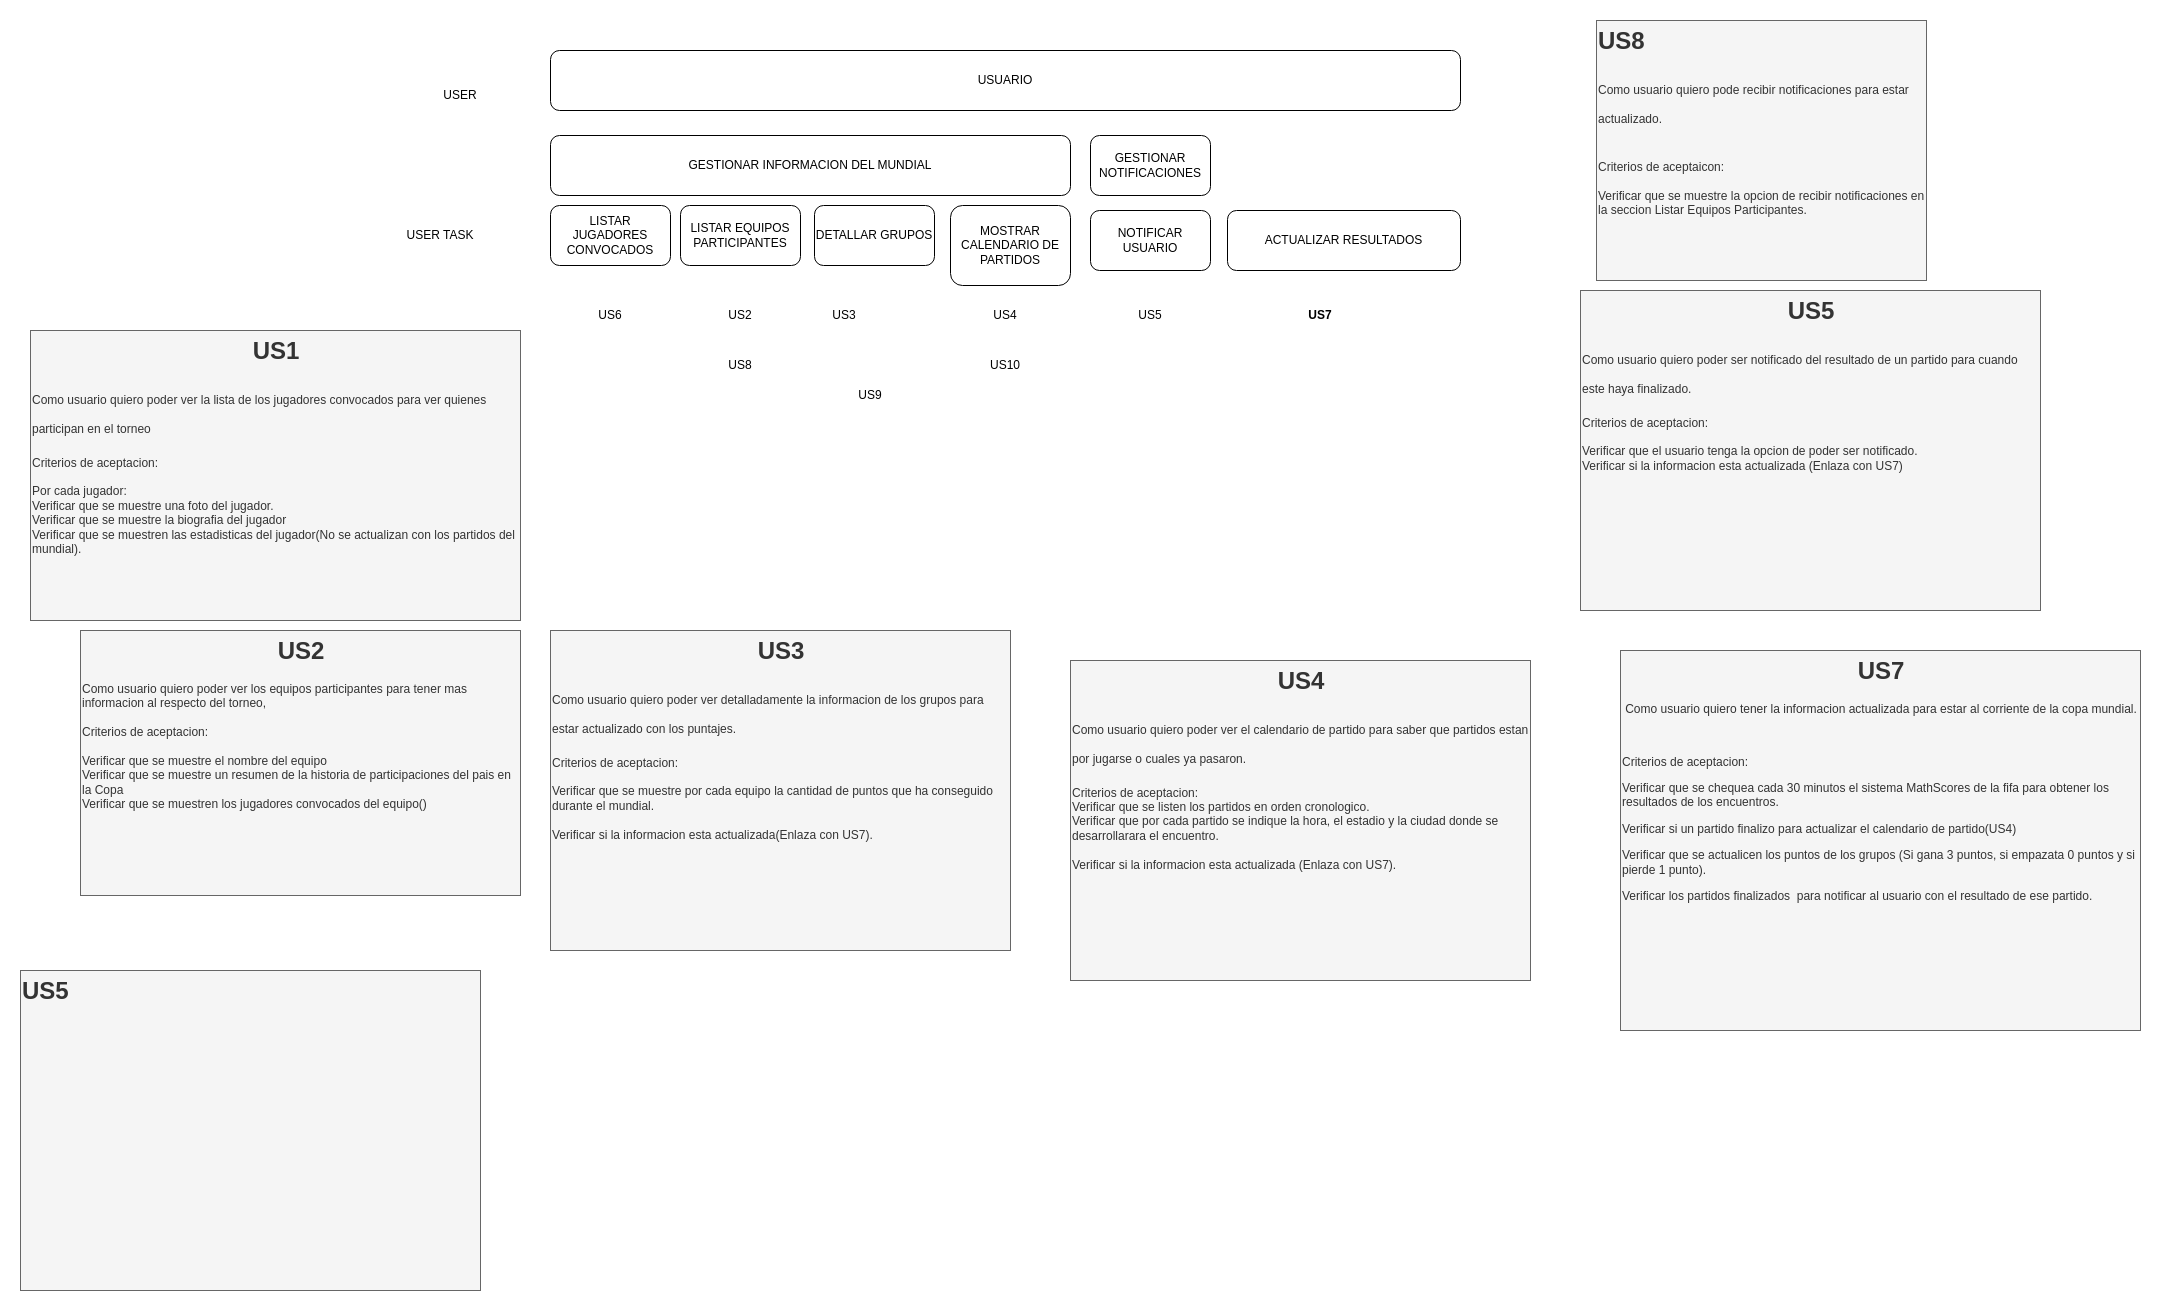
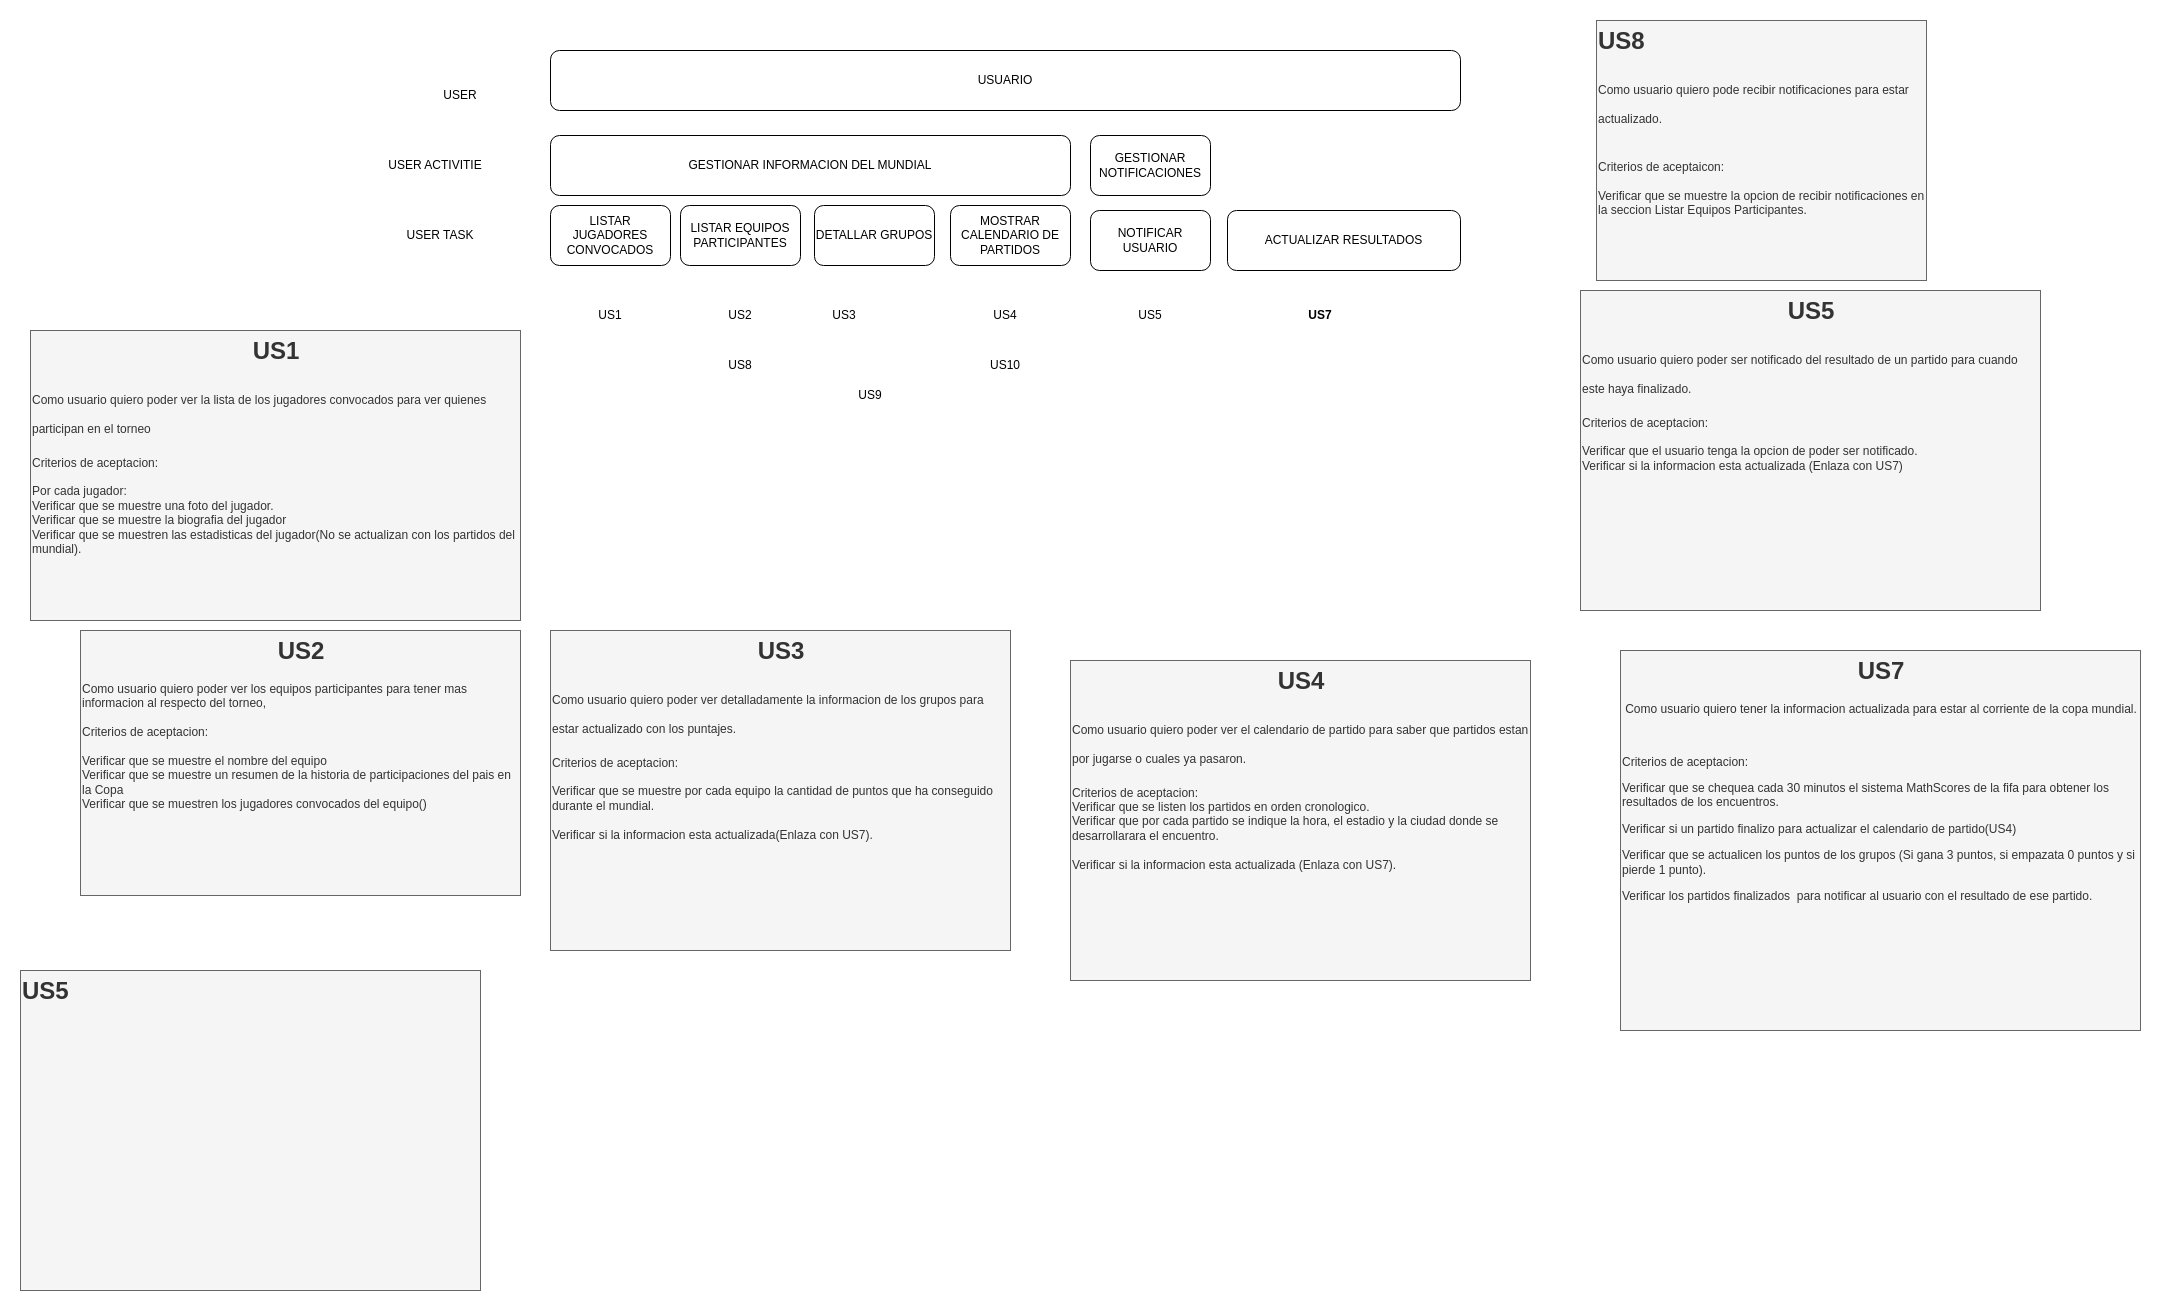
none -> (436, 166)
(1011, 246) -> (1011, 236)
(611, 316) -> (611, 316)
